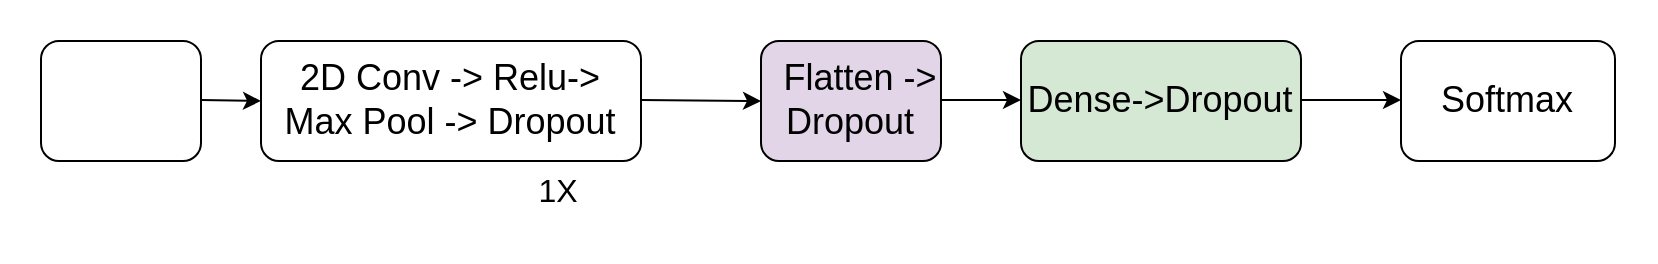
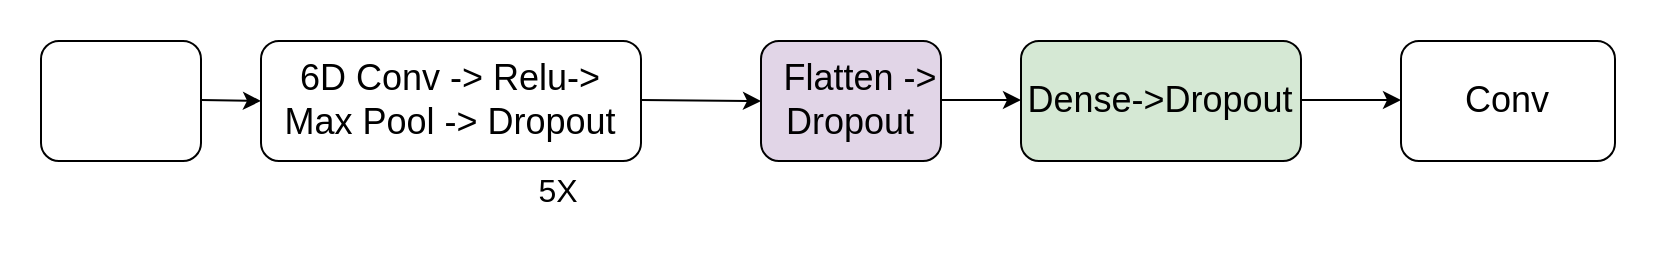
(451, 101) -> (451, 101)
(1508, 101) -> (1508, 101)
(559, 191) -> (559, 191)
